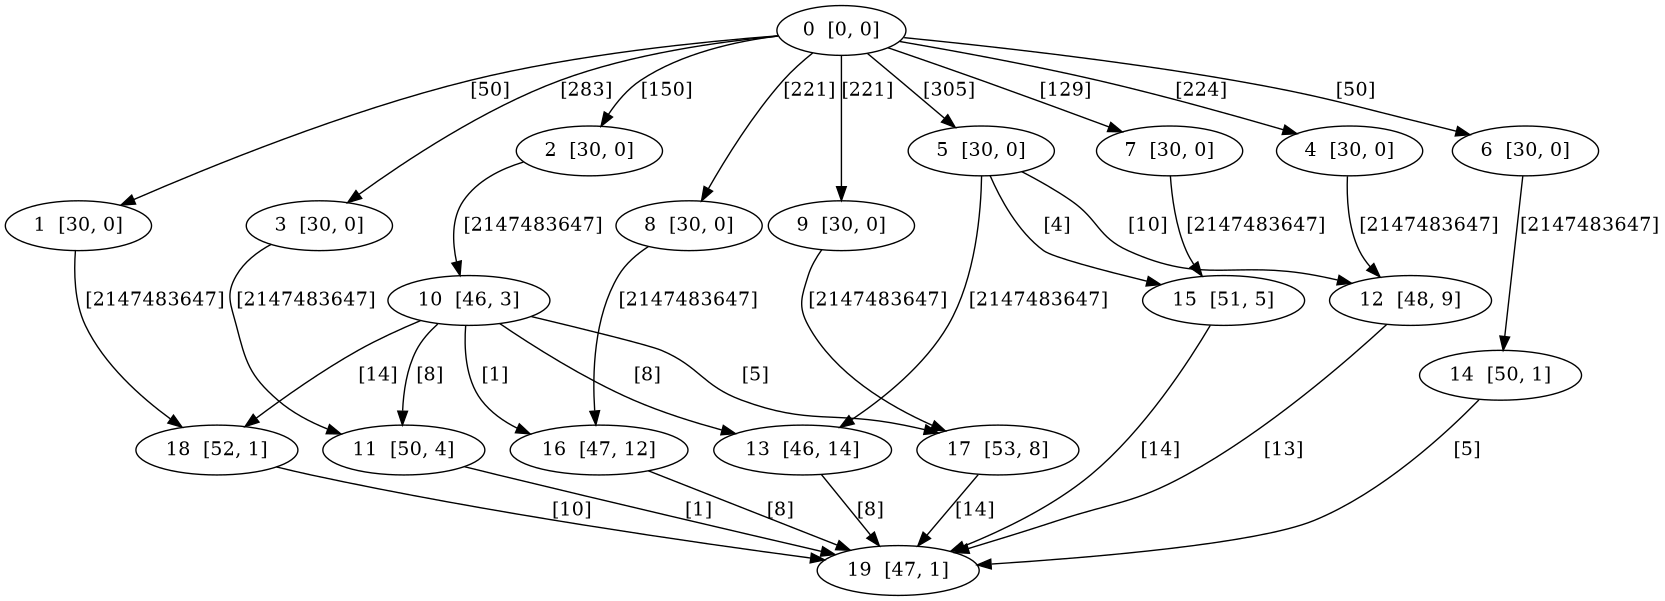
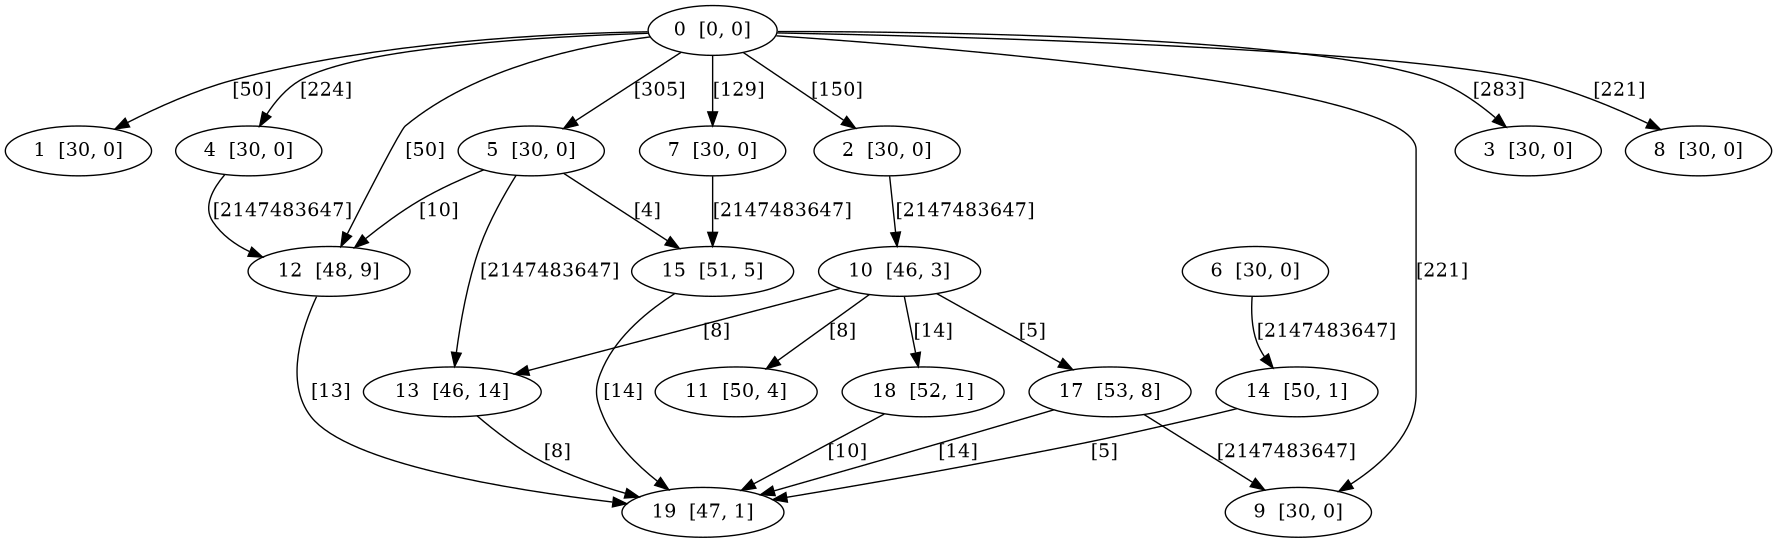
(1182, 72) -> (465, 88)
(98, 348) -> none
(242, 348) -> none
(832, 358) -> (1198, 449)
(599, 450) -> none
(643, 510) -> none
